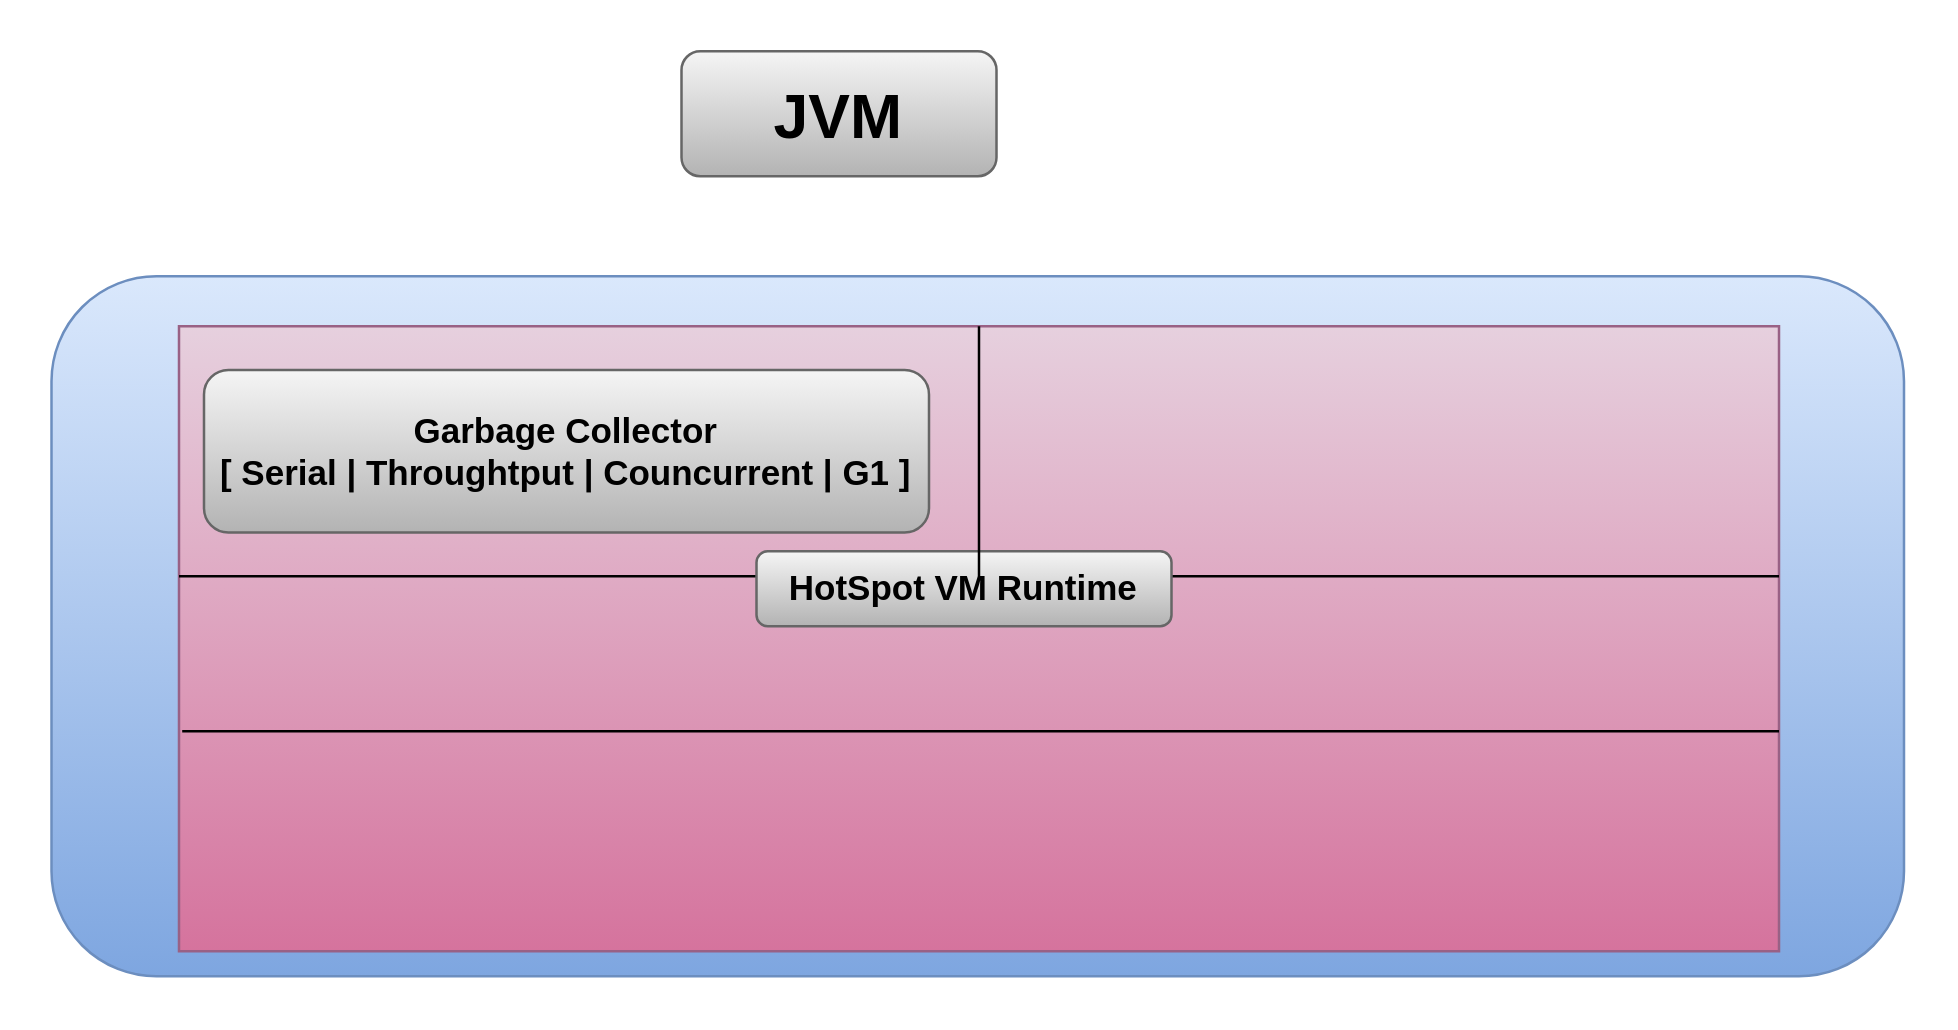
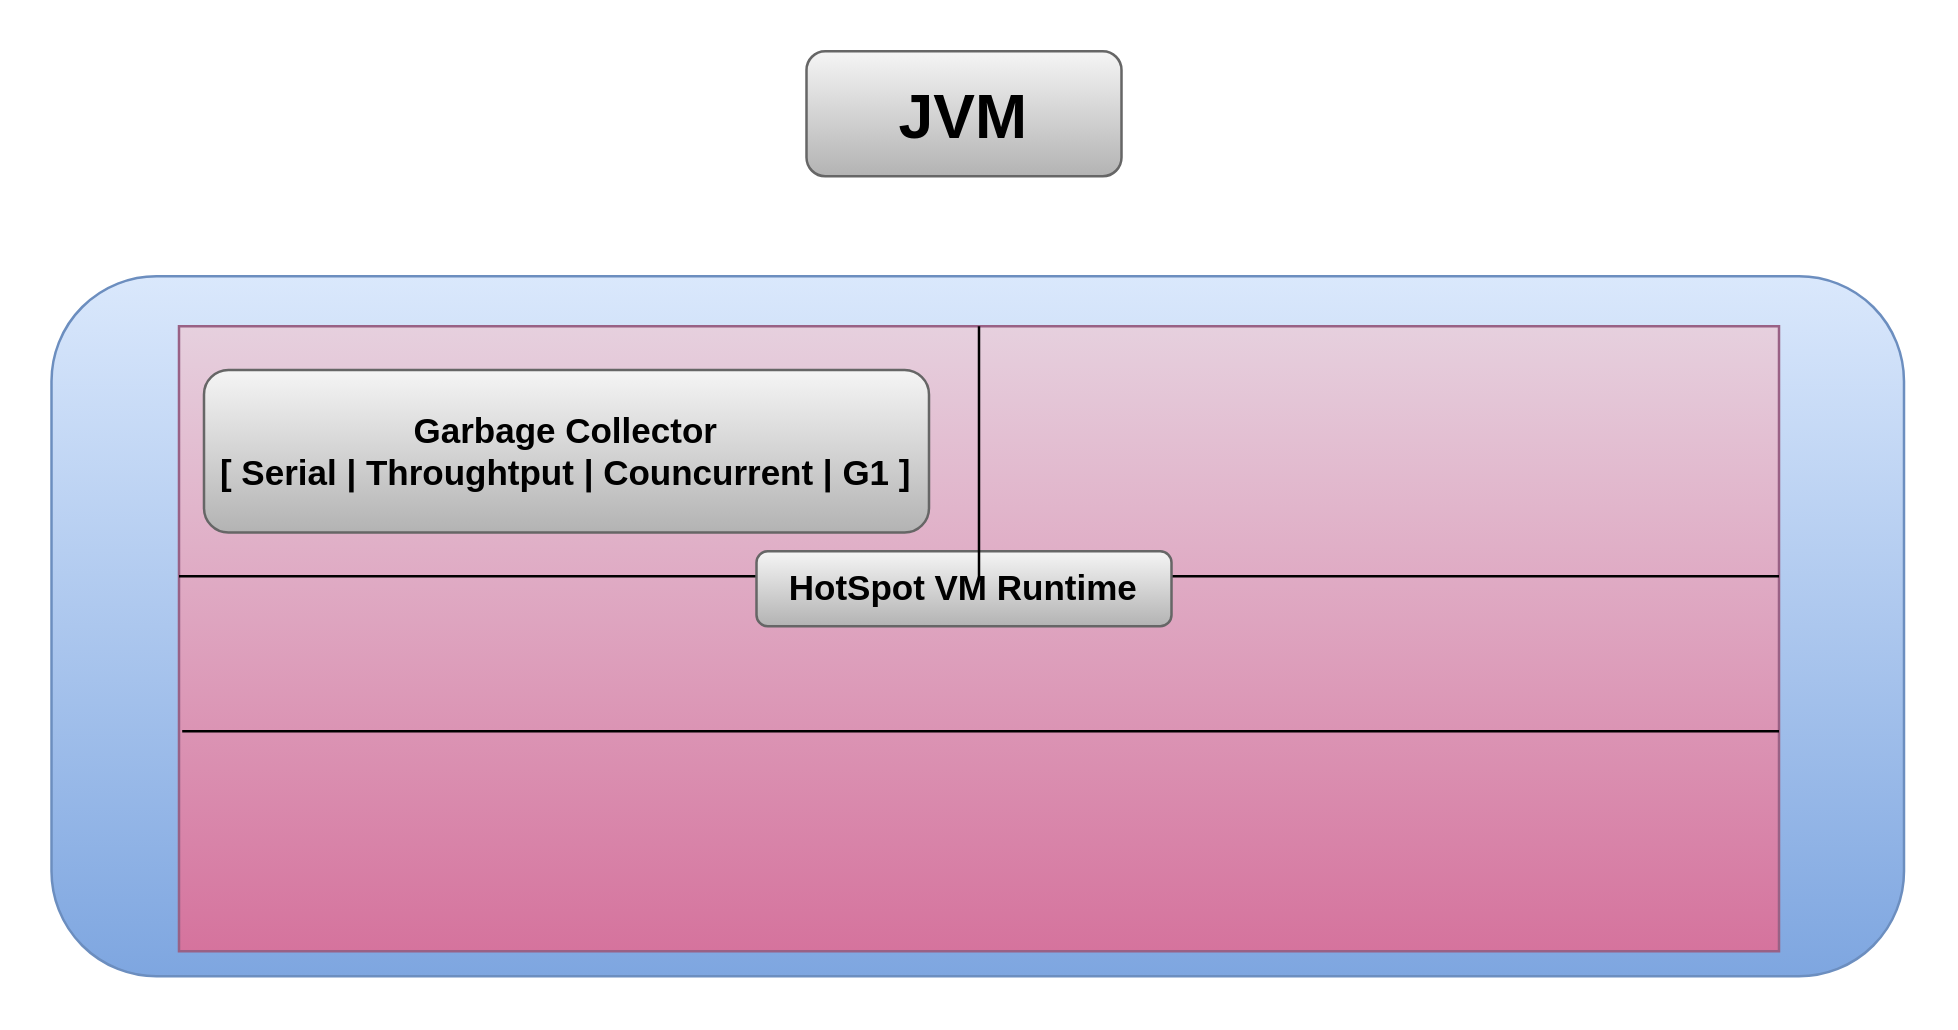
(839, 114) -> (964, 114)
